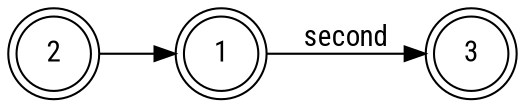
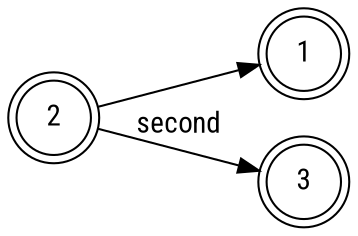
(336, 54) -> (168, 147)
